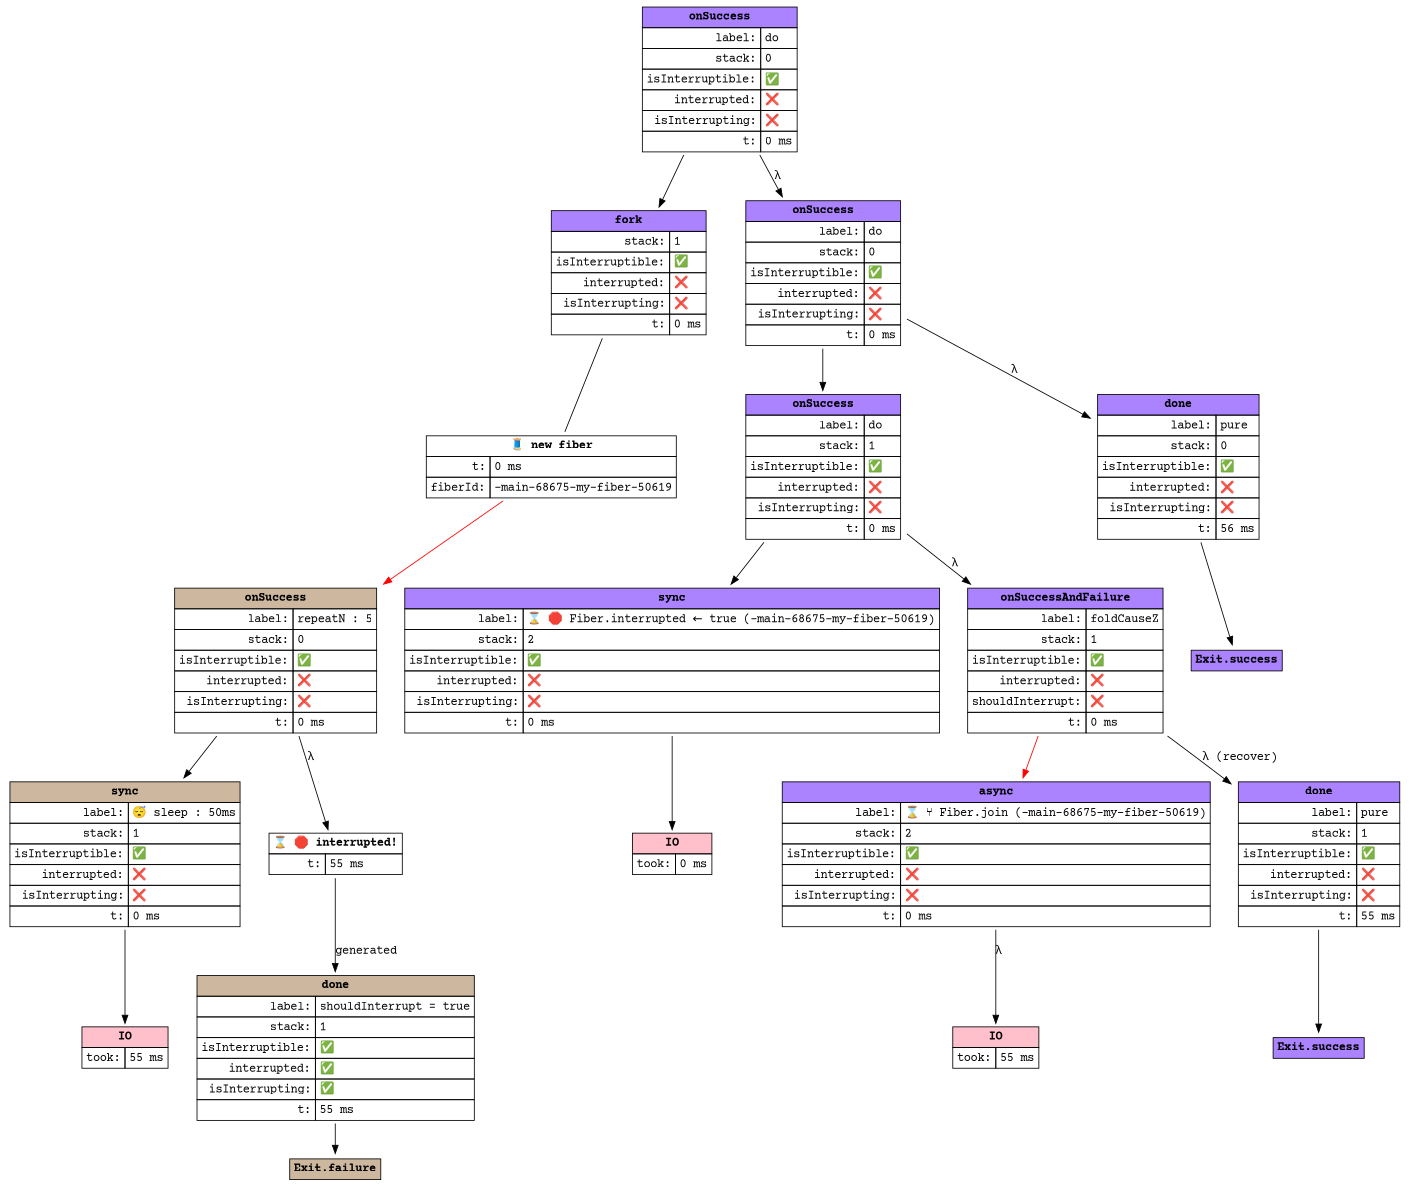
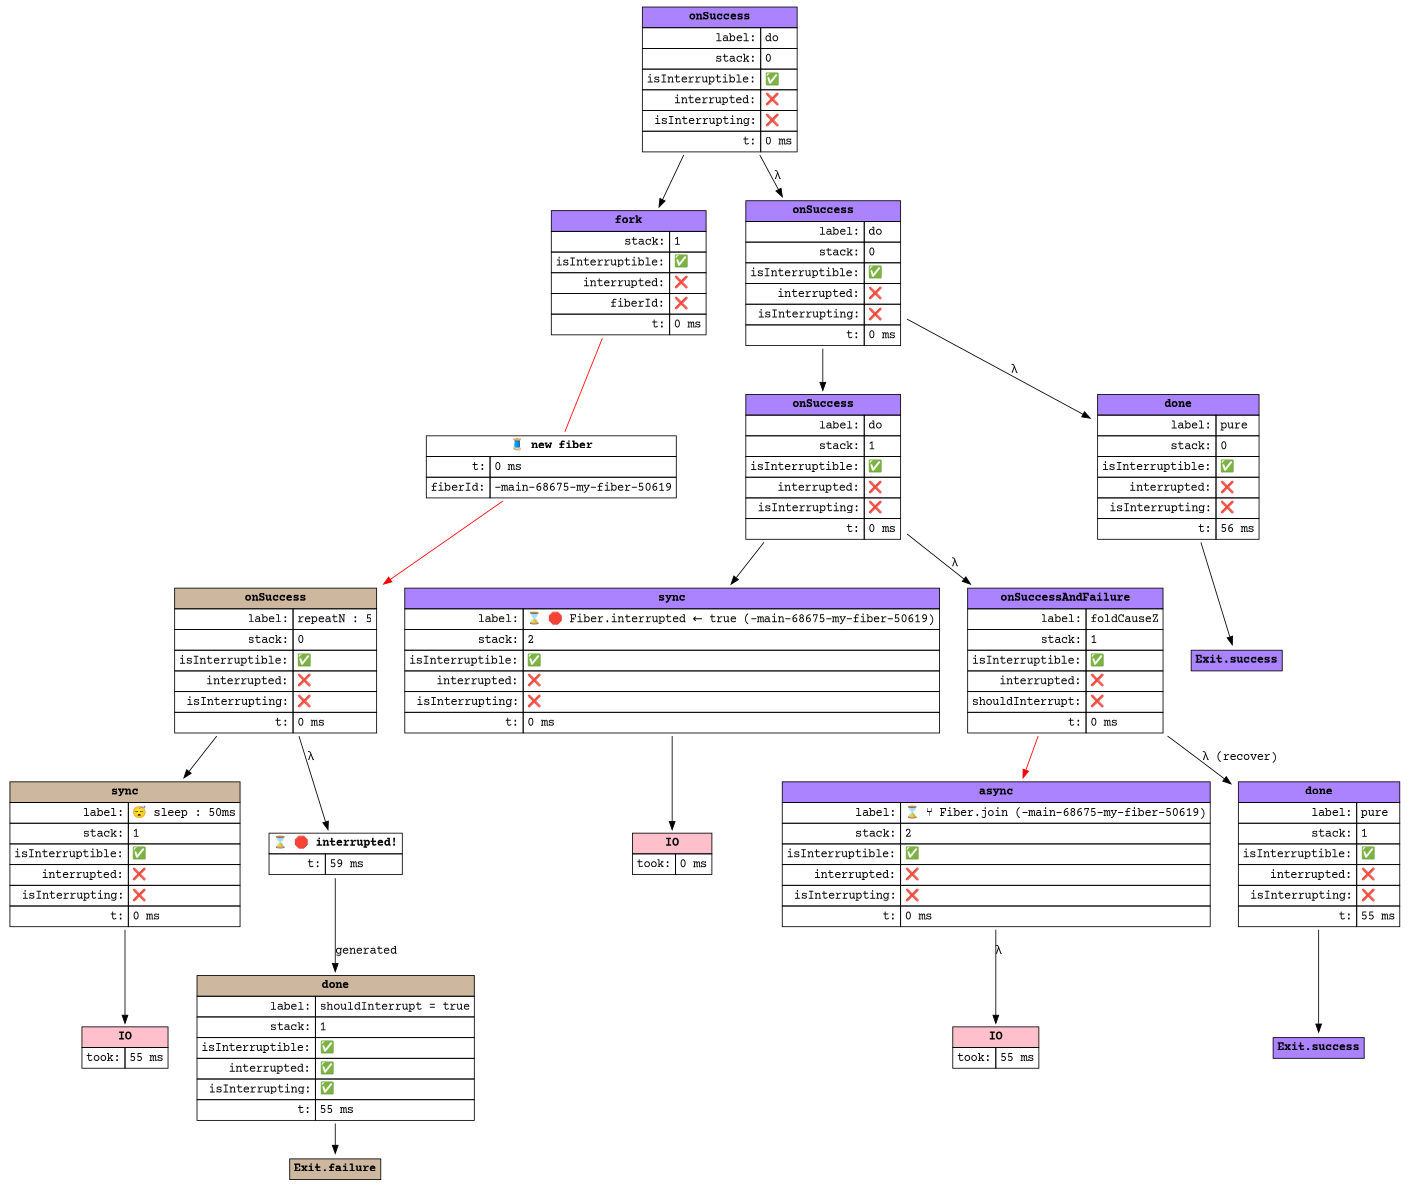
(614, 303) -> (638, 303)
(584, 385) -> (584, 385)
(347, 864) -> (347, 864)
